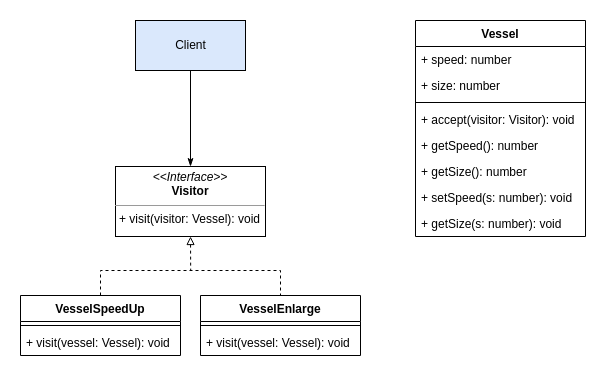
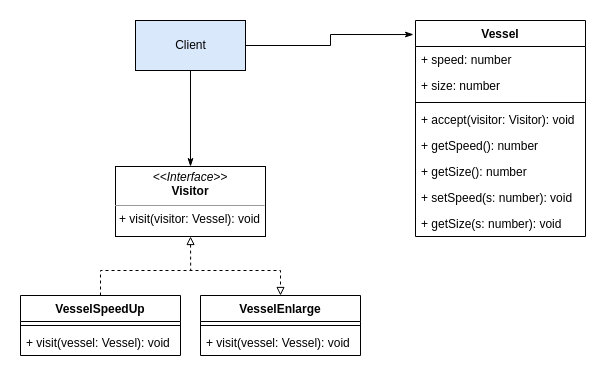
none -> (331, 45)
(281, 290) -> (281, 286)
